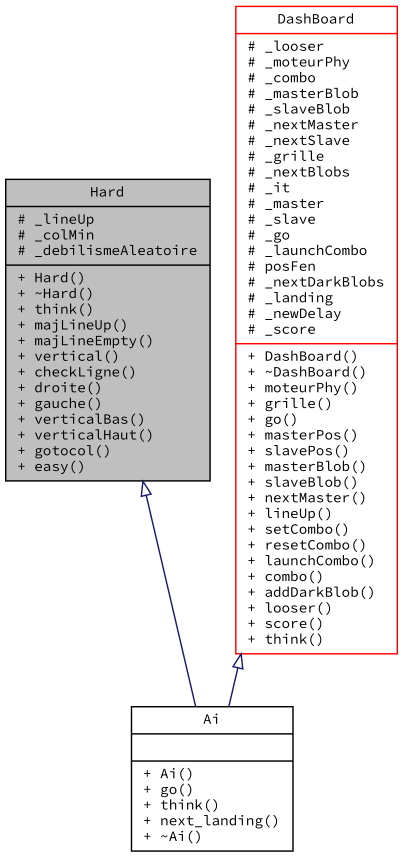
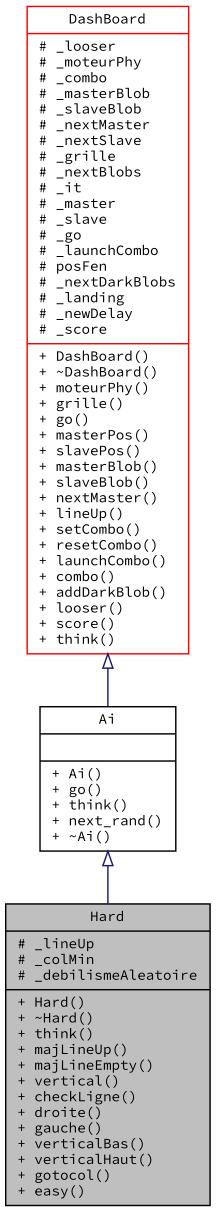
(171, 601) -> (108, 885)
(212, 821) -> (108, 821)
